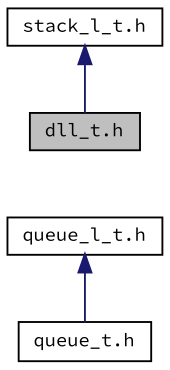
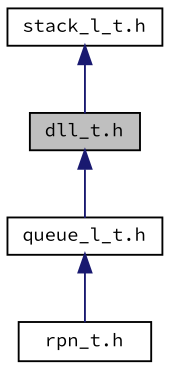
none -> (85, 194)
(85, 342) -> (85, 342)
